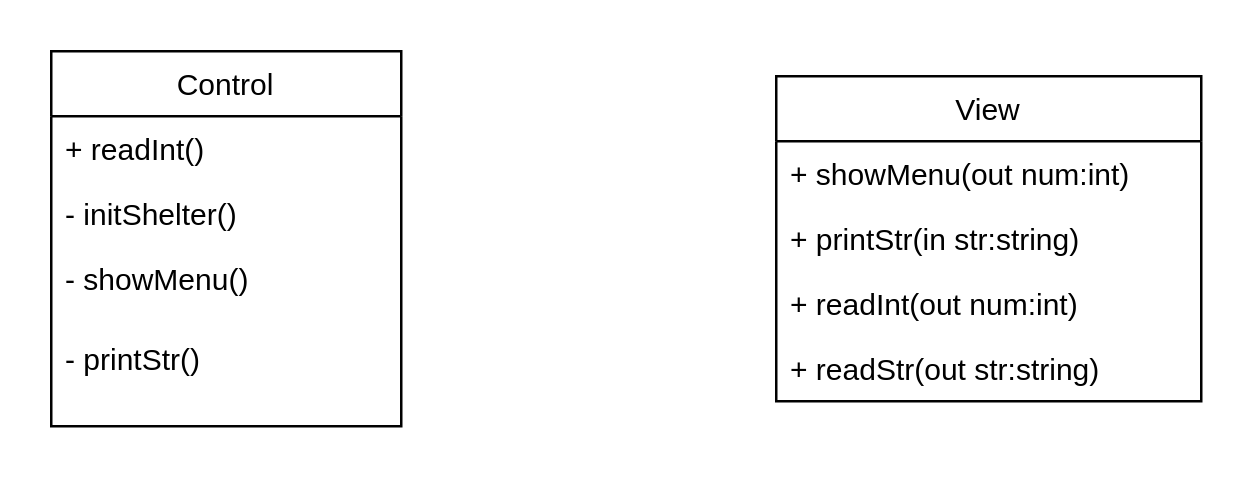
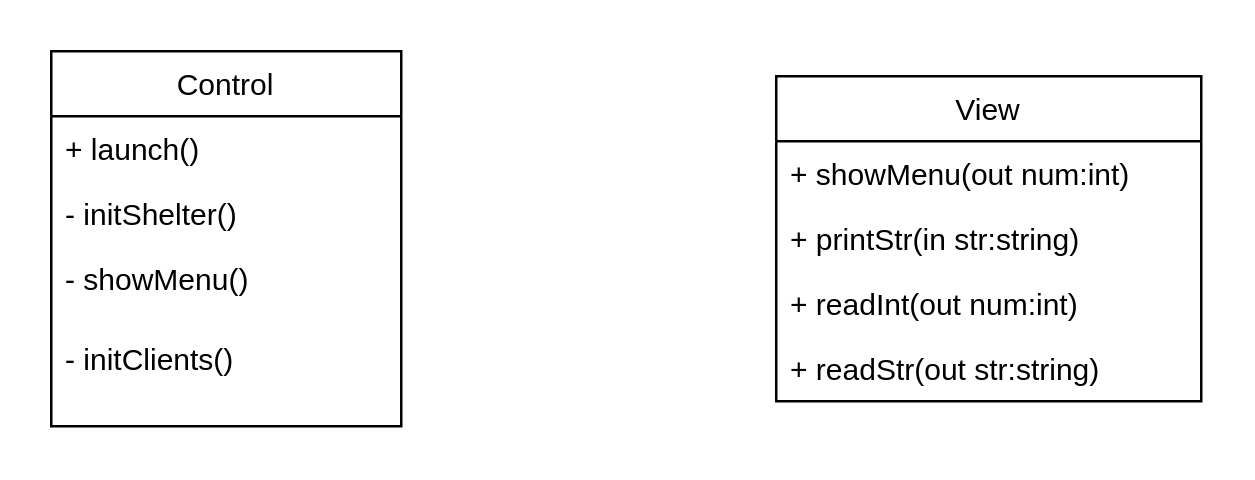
(154, 150) -> (141, 150)
(158, 360) -> (172, 360)
